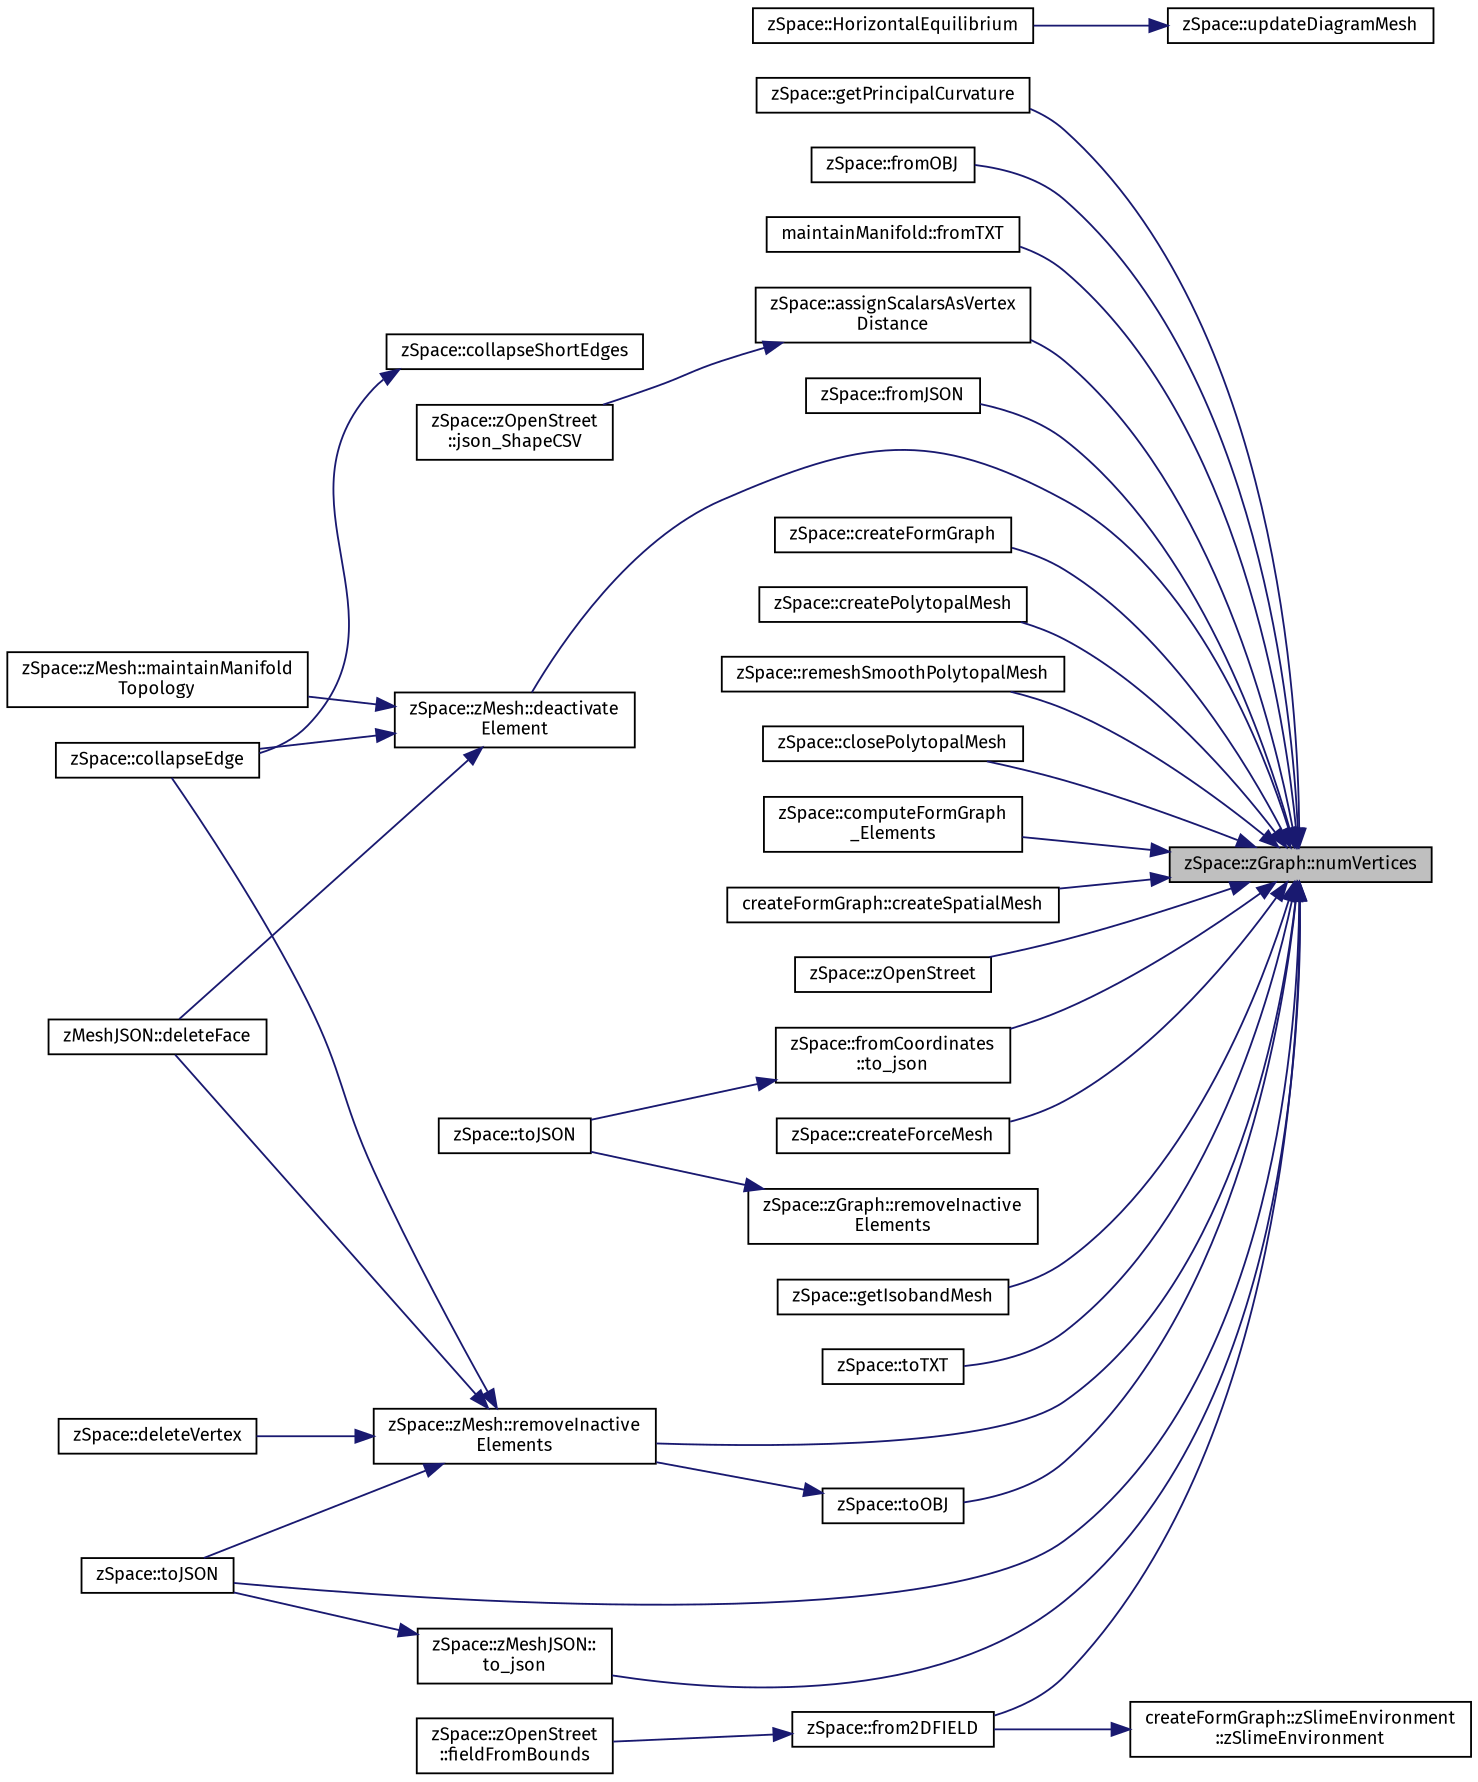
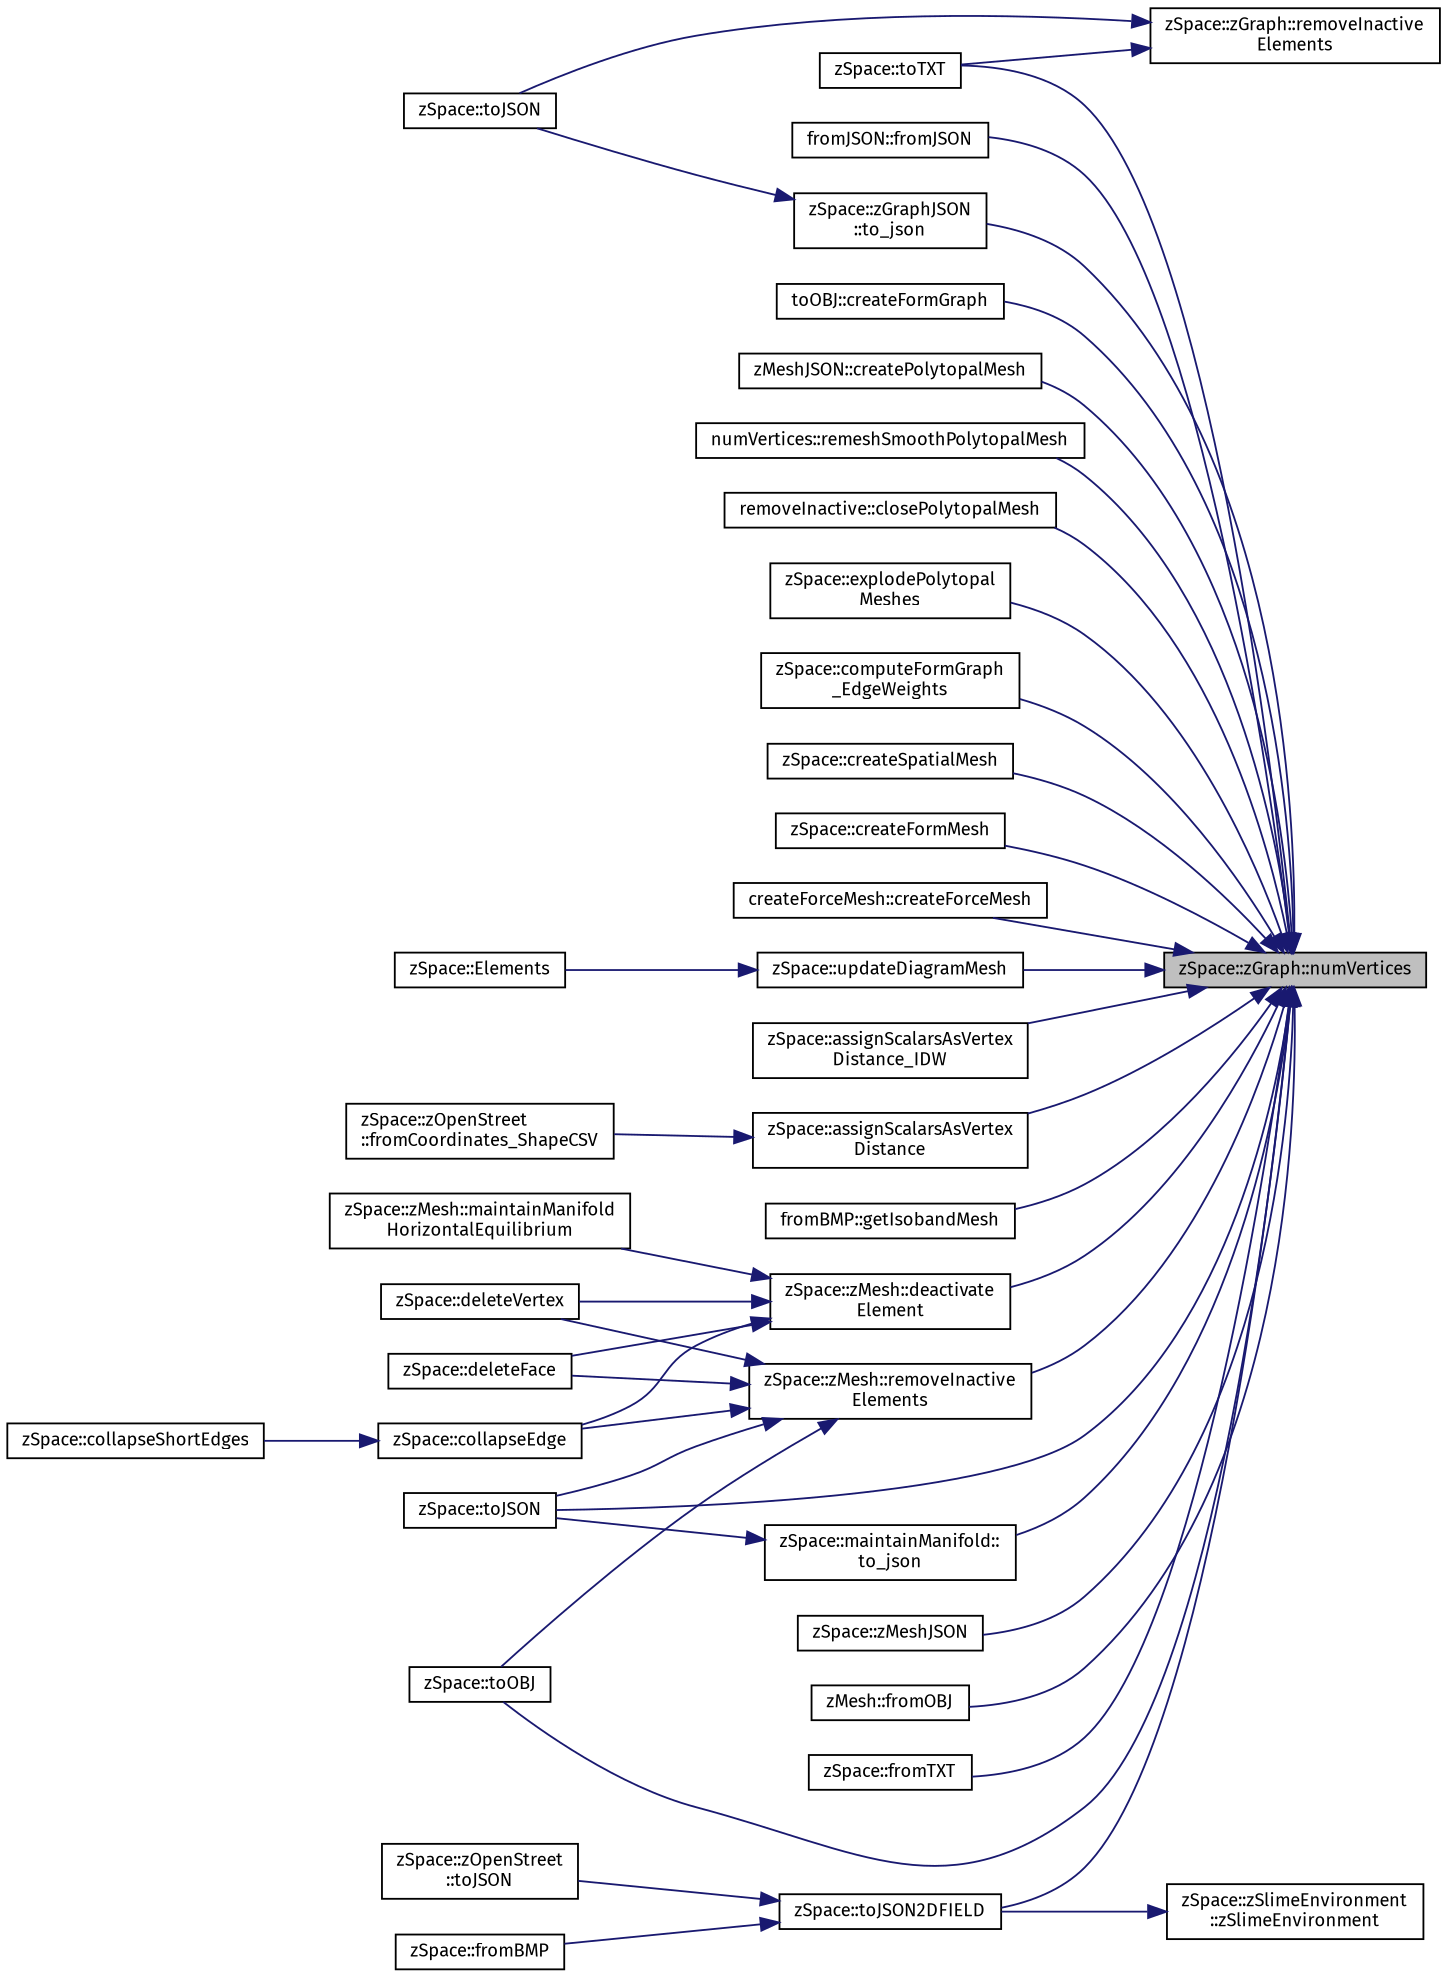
(893, 26) -> (480, 970)
none -> (1046, 57)
(893, 95) -> (890, 1633)
(893, 165) -> (890, 1703)
(893, 234) -> (890, 1772)
(893, 396) -> (890, 140)
(515, 432) -> (480, 1131)
(893, 535) -> (890, 301)
(344, 579) -> (312, 1441)
none -> (890, 591)
(893, 605) -> (890, 371)
(893, 674) -> (890, 441)
(158, 680) -> (480, 1221)
(893, 744) -> (890, 510)
(893, 824) -> (890, 681)
(893, 905) -> (890, 761)
none -> (1084, 970)
(893, 975) -> (890, 831)
(158, 1037) -> (480, 1371)
none -> (890, 1051)
(893, 1055) -> (890, 221)
(893, 1136) -> (890, 900)
(893, 1297) -> (890, 1221)
none -> (665, 1302)
(730, 1476) -> (646, 1544)
(515, 1656) -> (890, 1553)
(893, 1729) -> (890, 1912)
(1301, 1729) -> (1295, 1912)
(515, 1746) -> (480, 1871)
none -> (480, 1952)
